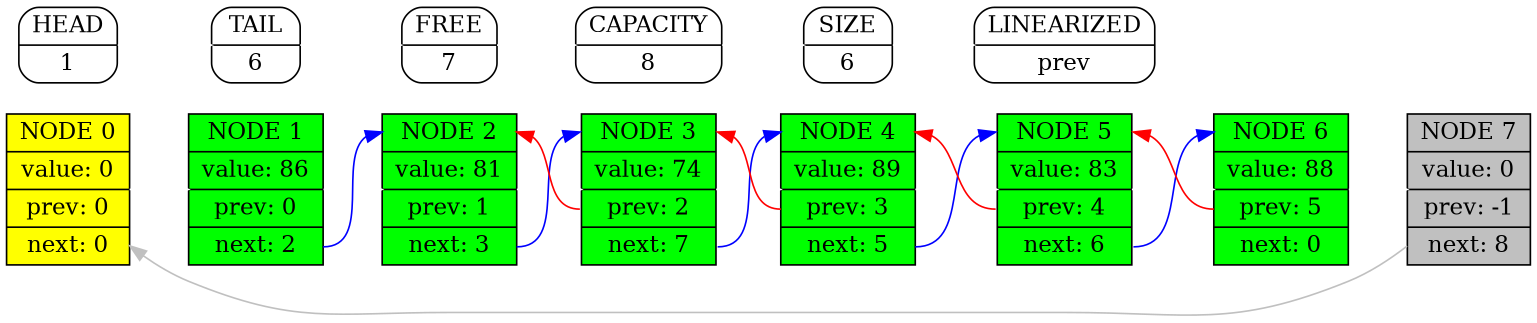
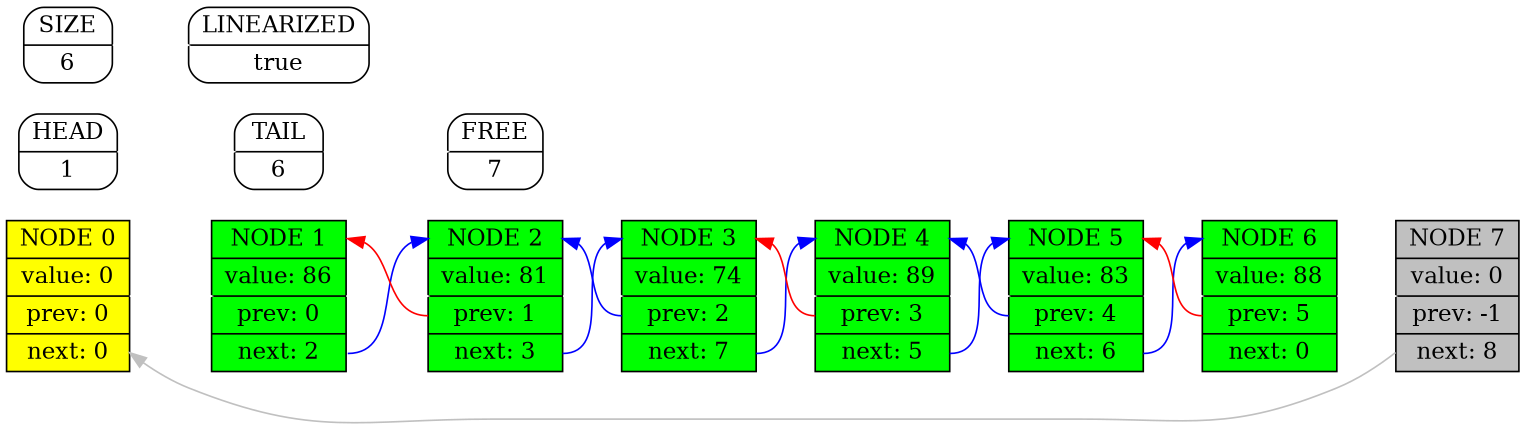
(649, 45) -> none
(1065, 63) -> (279, 63)
(951, 159) -> (989, 306)
(560, 200) -> (602, 306)
none -> (383, 266)
